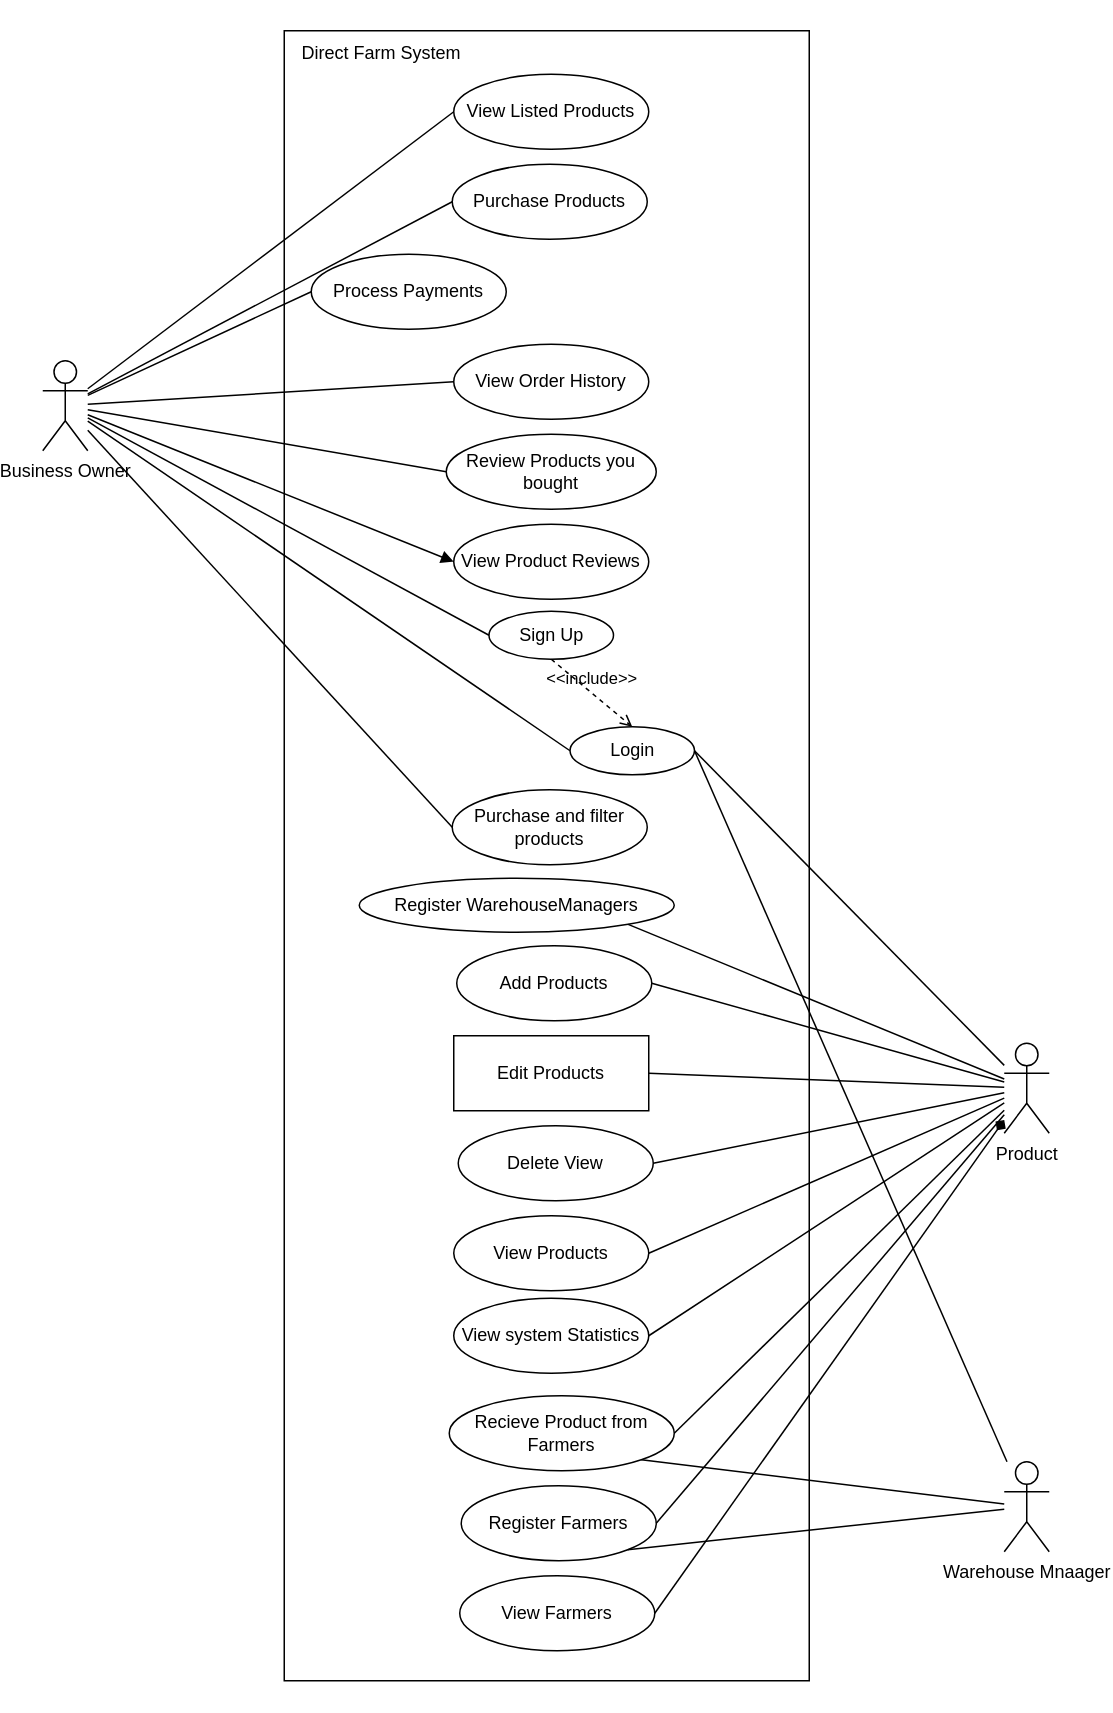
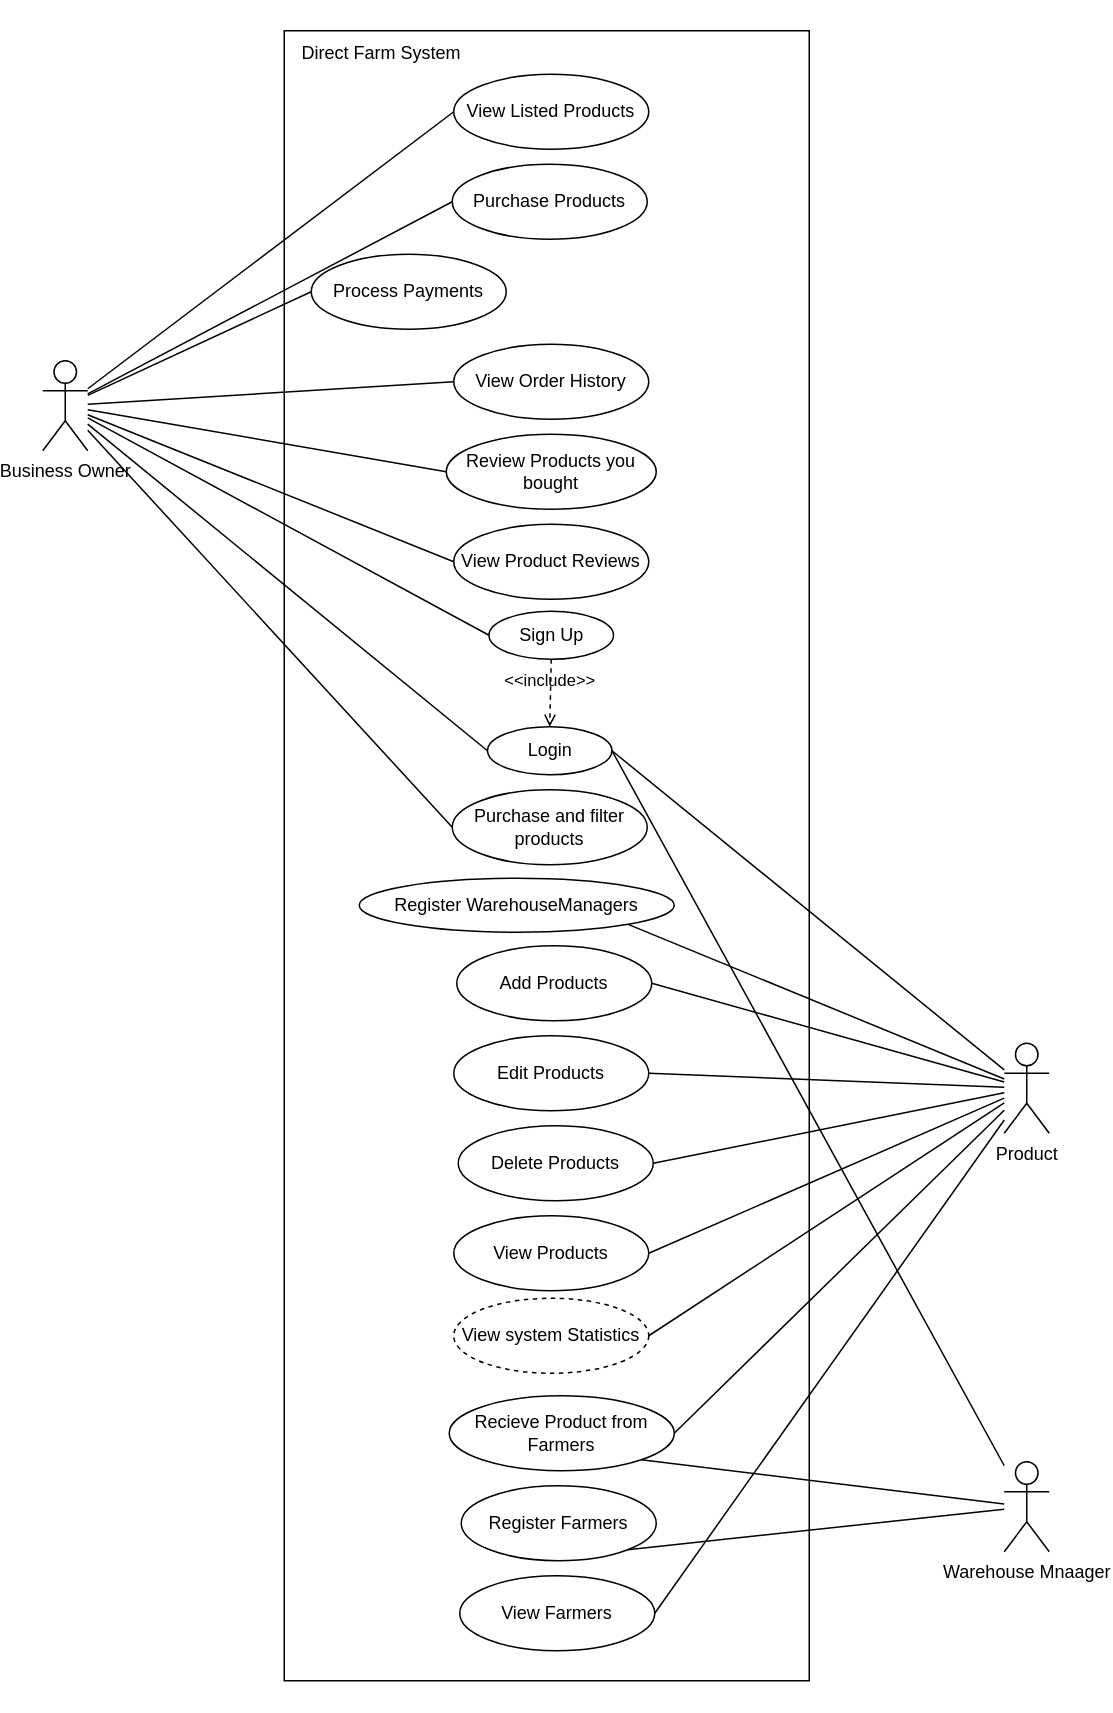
(441, 556) -> (445, 558)
(632, 751) -> (550, 751)
(551, 1073) -> (551, 1073)
(997, 1130) -> (1000, 1126)
(556, 1163) -> (556, 1163)
(830, 1319) -> none
(551, 1336) -> (551, 1336)
